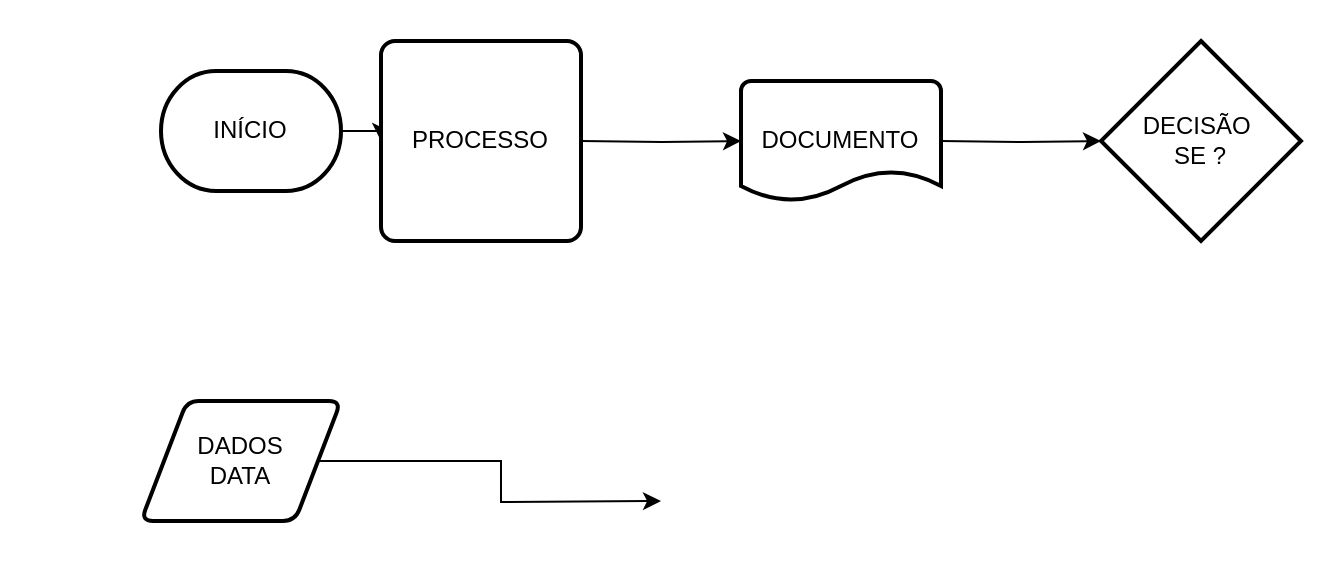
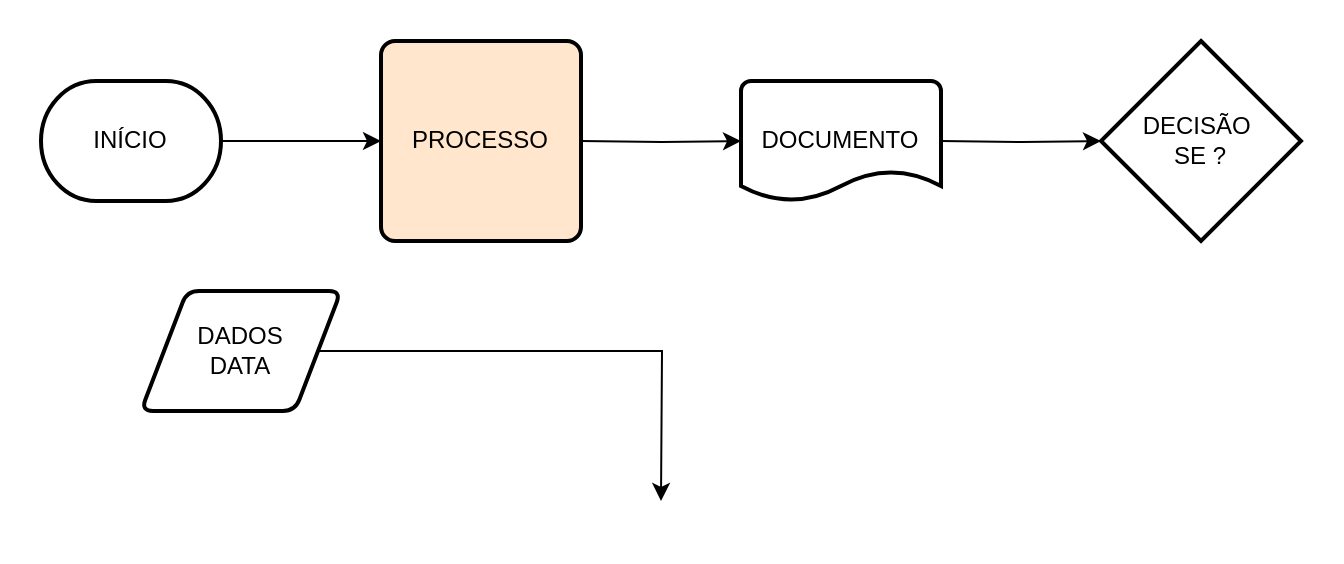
(251, 131) -> (131, 141)
(481, 141) -> (481, 141)
(241, 461) -> (241, 351)
